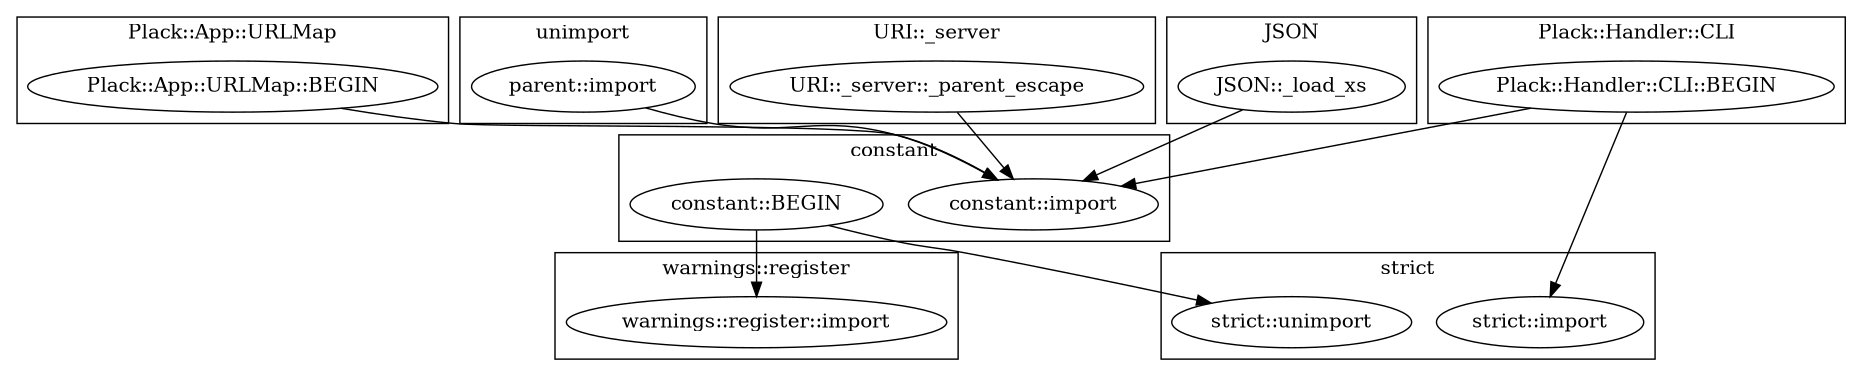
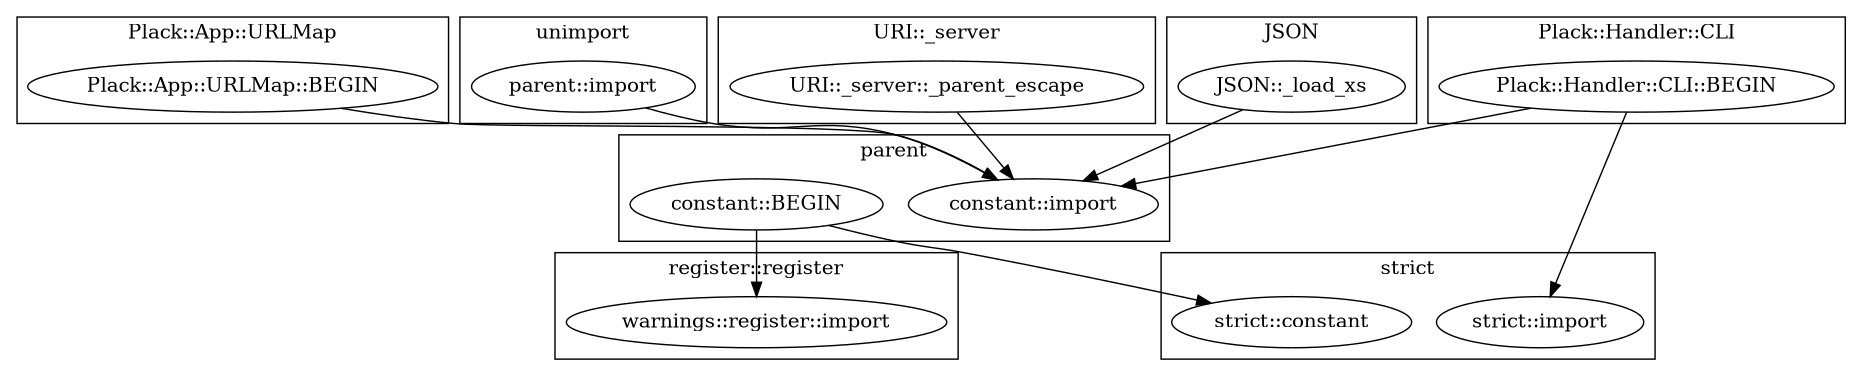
(894, 151) -> (894, 151)
(757, 269) -> (757, 269)
(1292, 322) -> (1292, 322)
